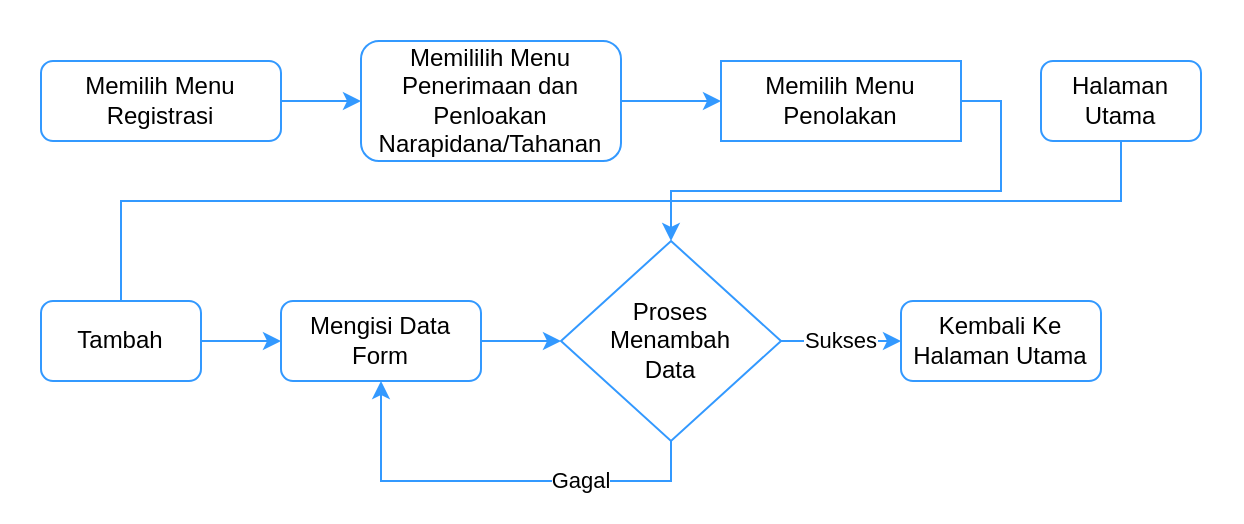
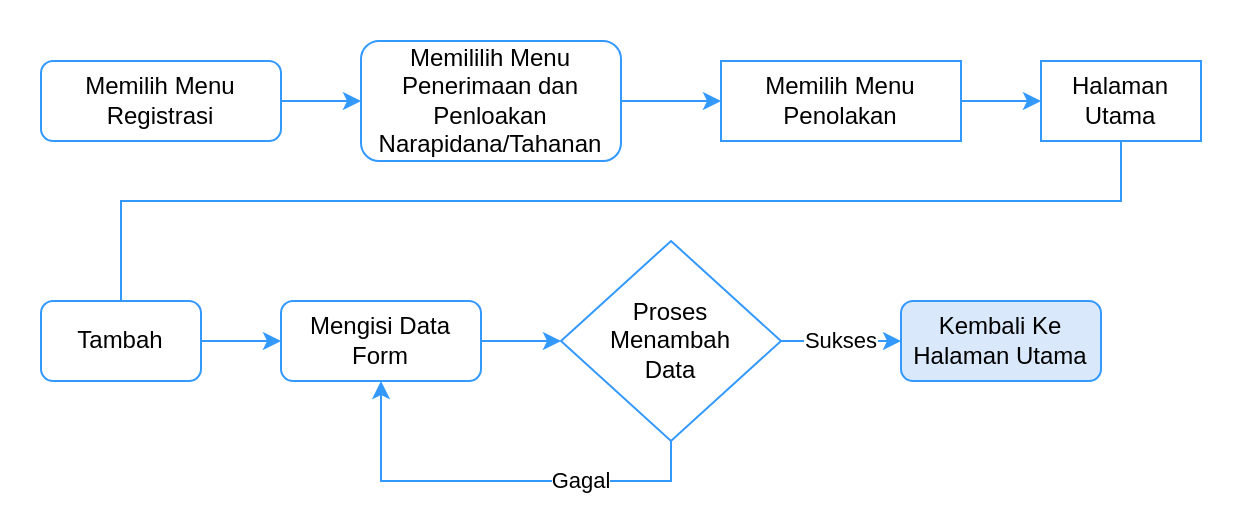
(1121, 101) -> (1121, 101)
(864, 191) -> (1013, 101)
(1001, 341) -> (1001, 341)
